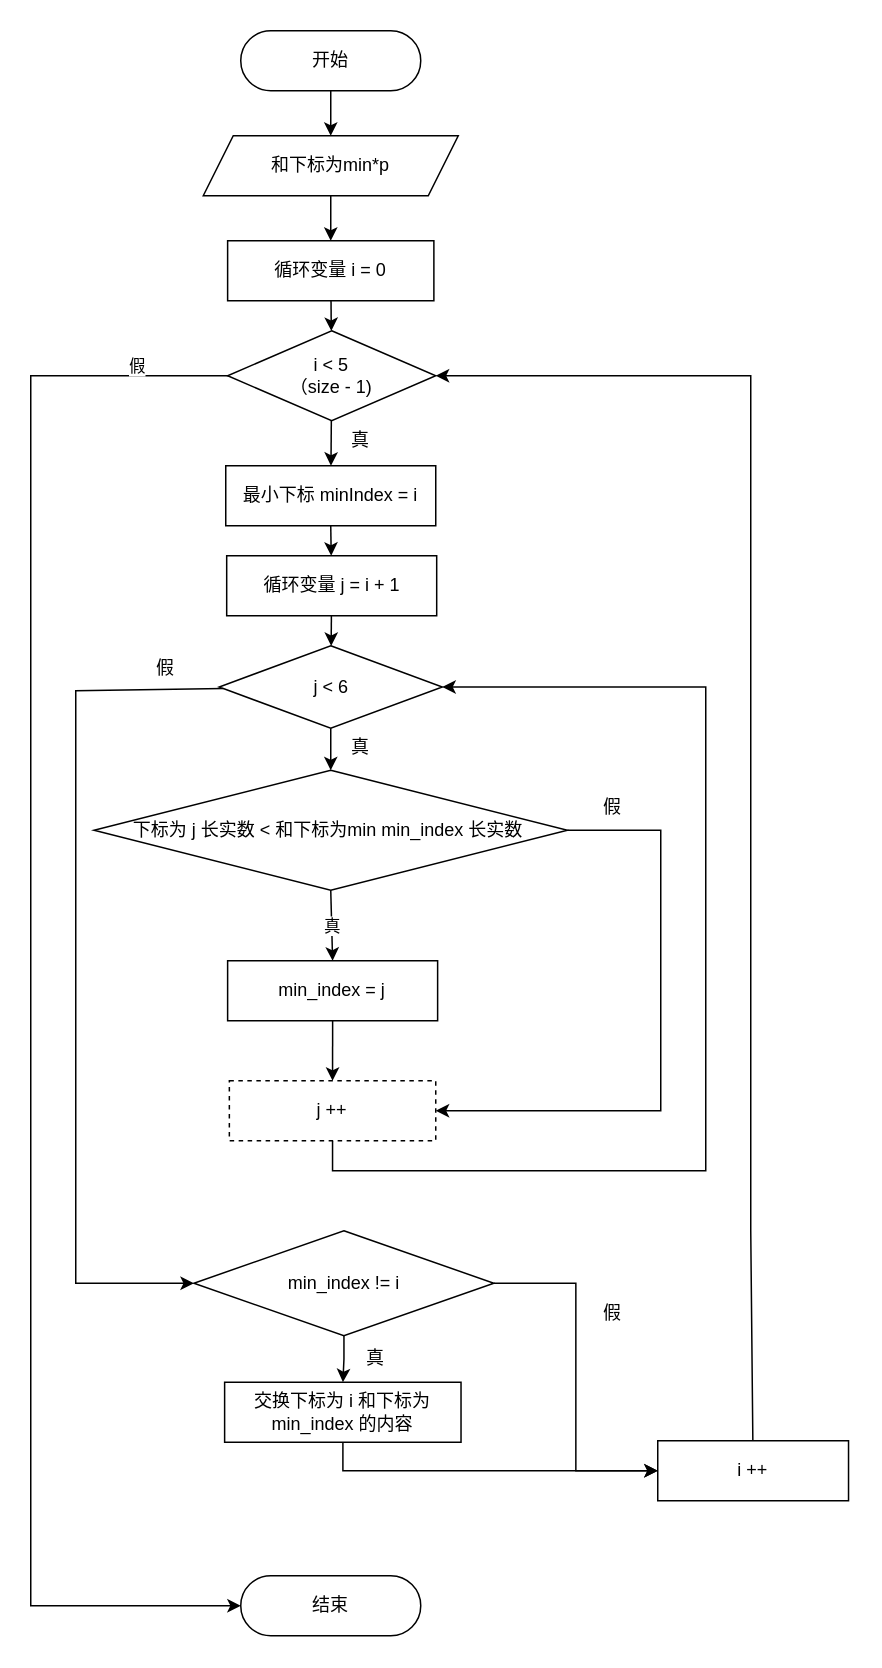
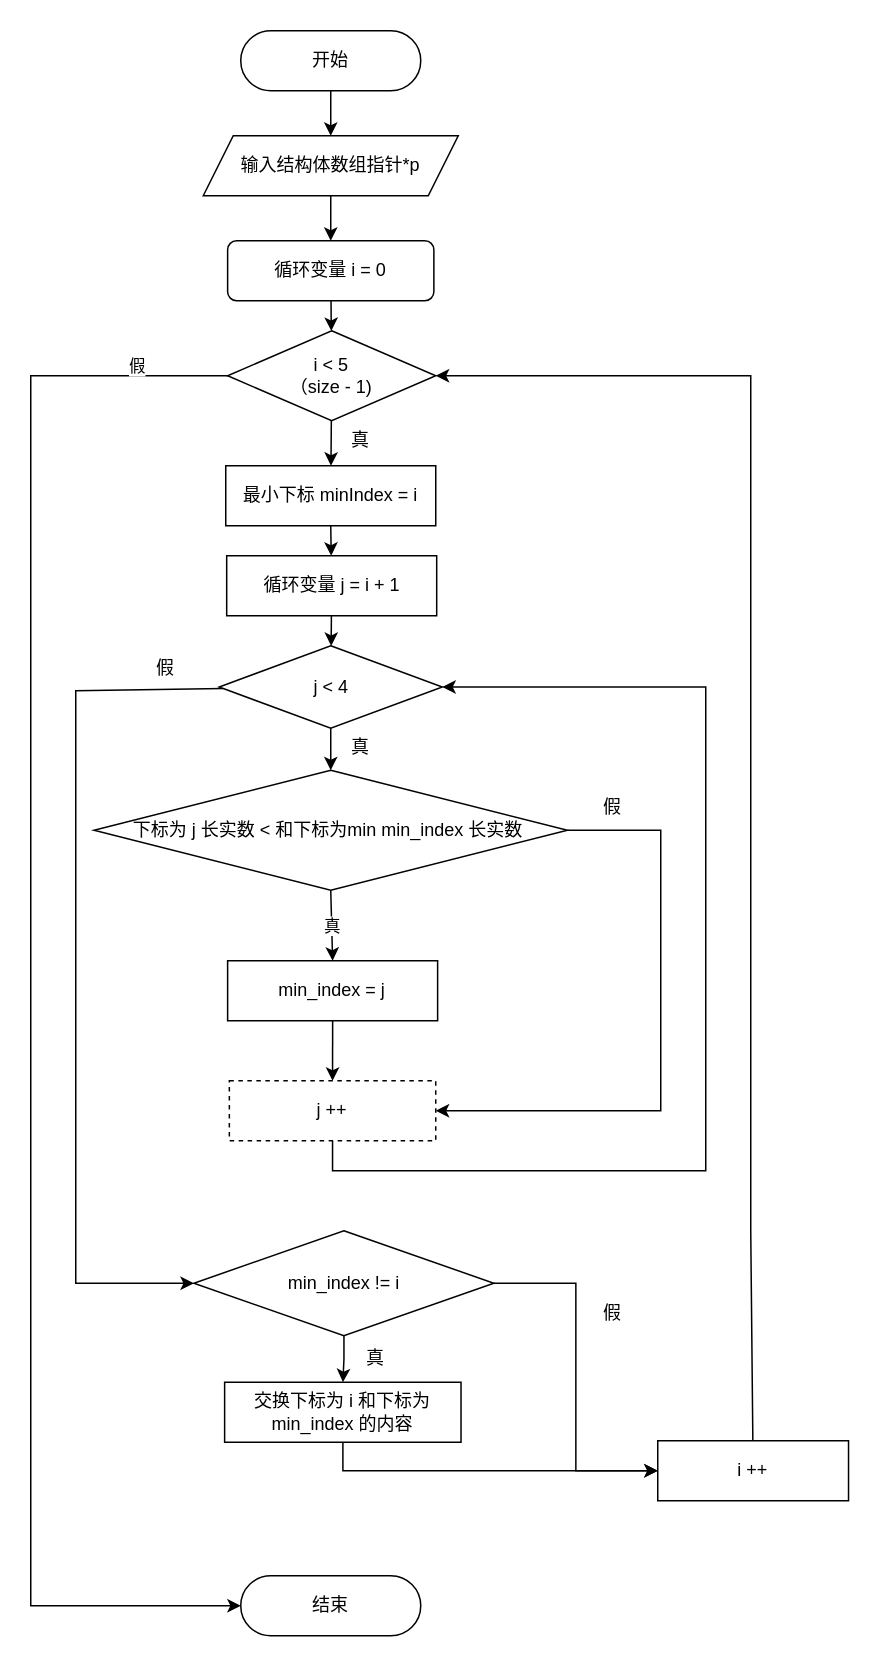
(331, 166) -> (331, 166)
(331, 271) -> (331, 271)
(332, 688) -> (332, 688)
